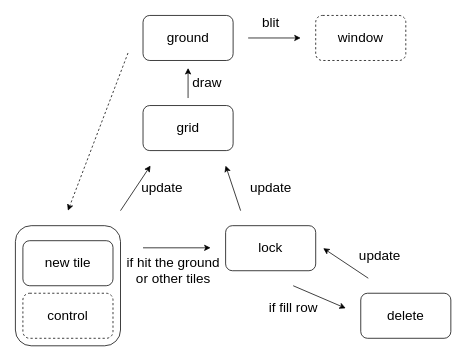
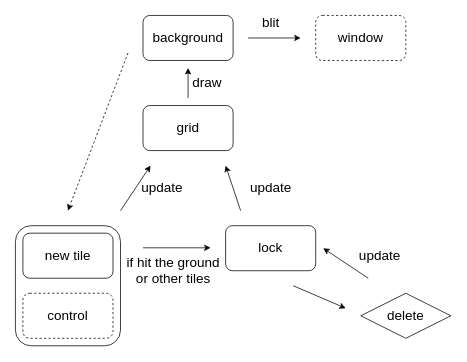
(188, 38) -> (188, 38)
(68, 263) -> (68, 255)
(293, 308) -> none
(405, 315) -> (405, 315)
